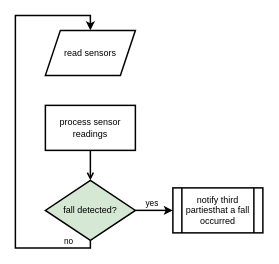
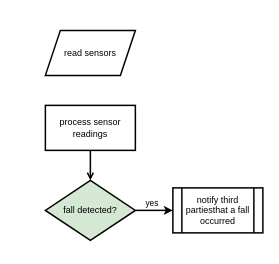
(15, 132) -> none
